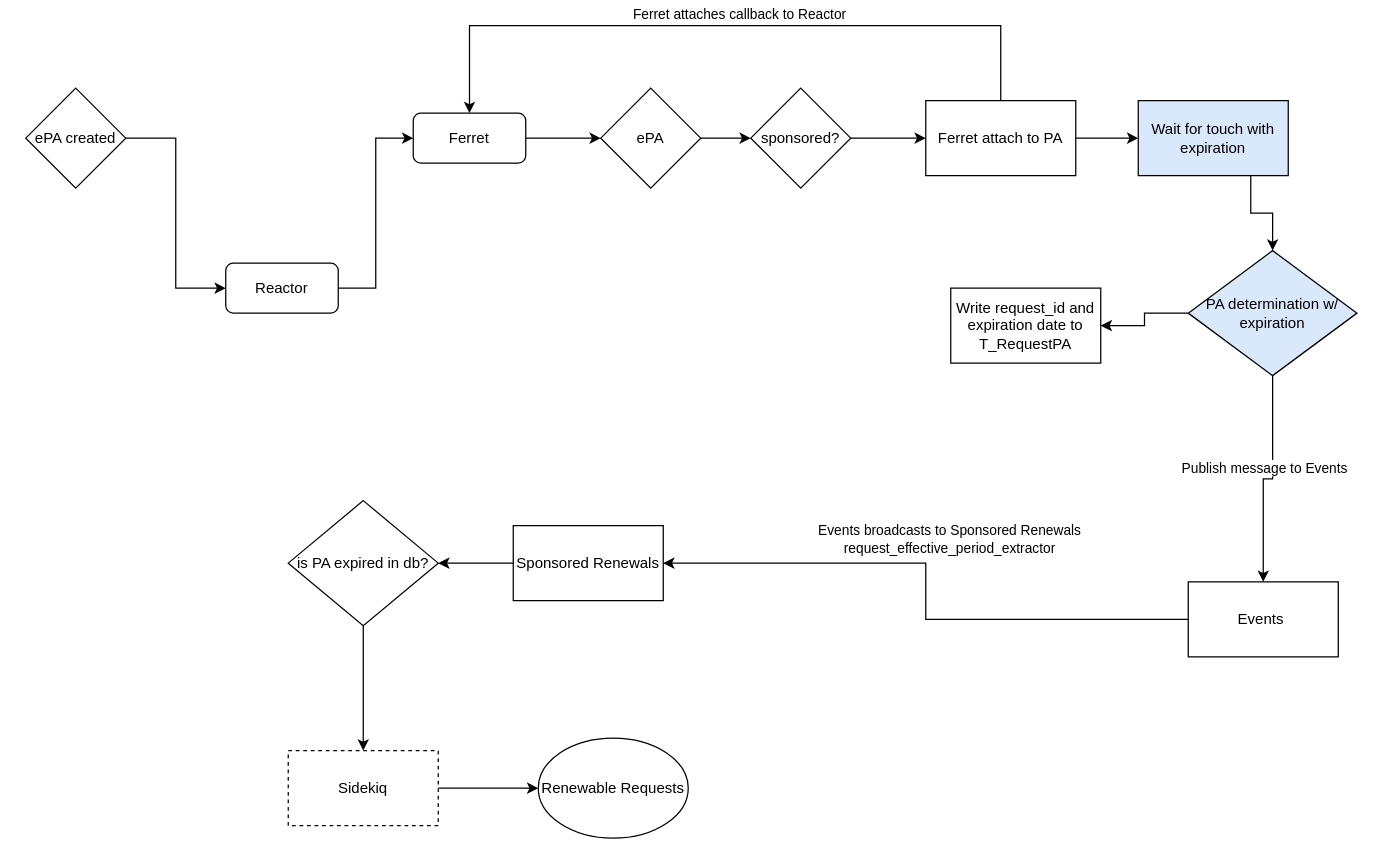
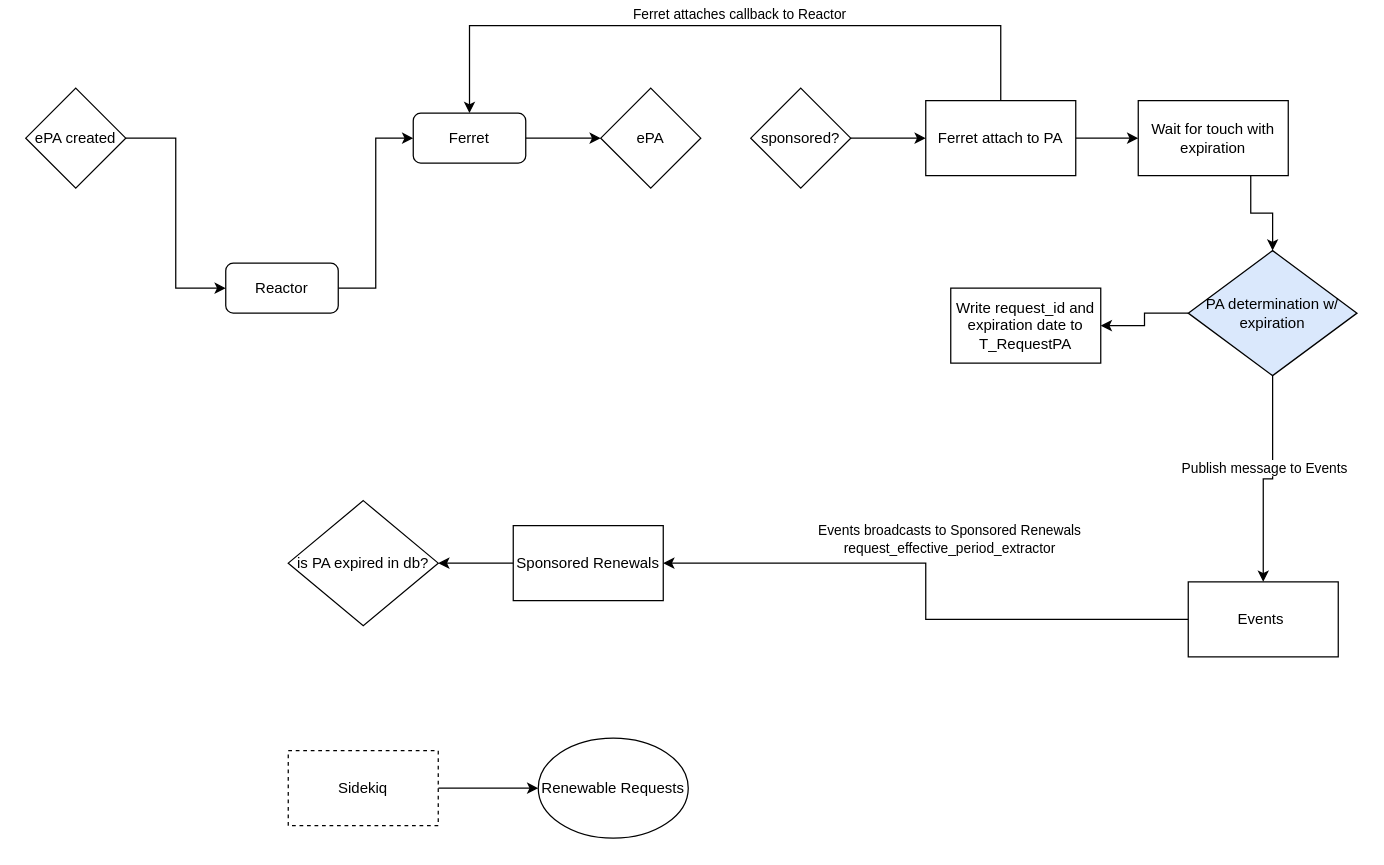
(722, 138) -> none
(1213, 138) -> (1213, 138)
(363, 684) -> none
